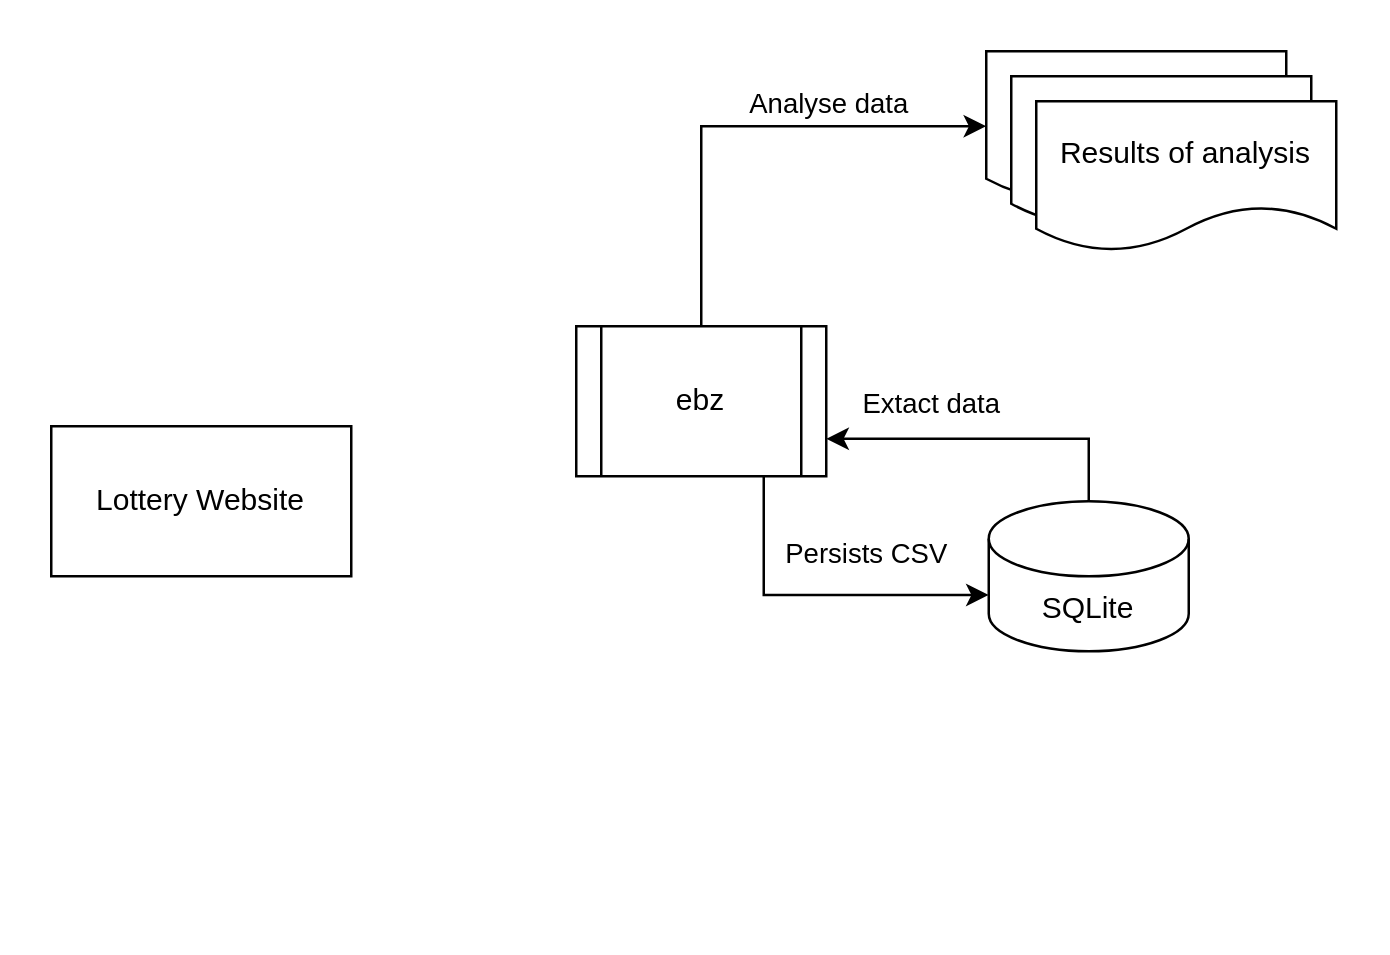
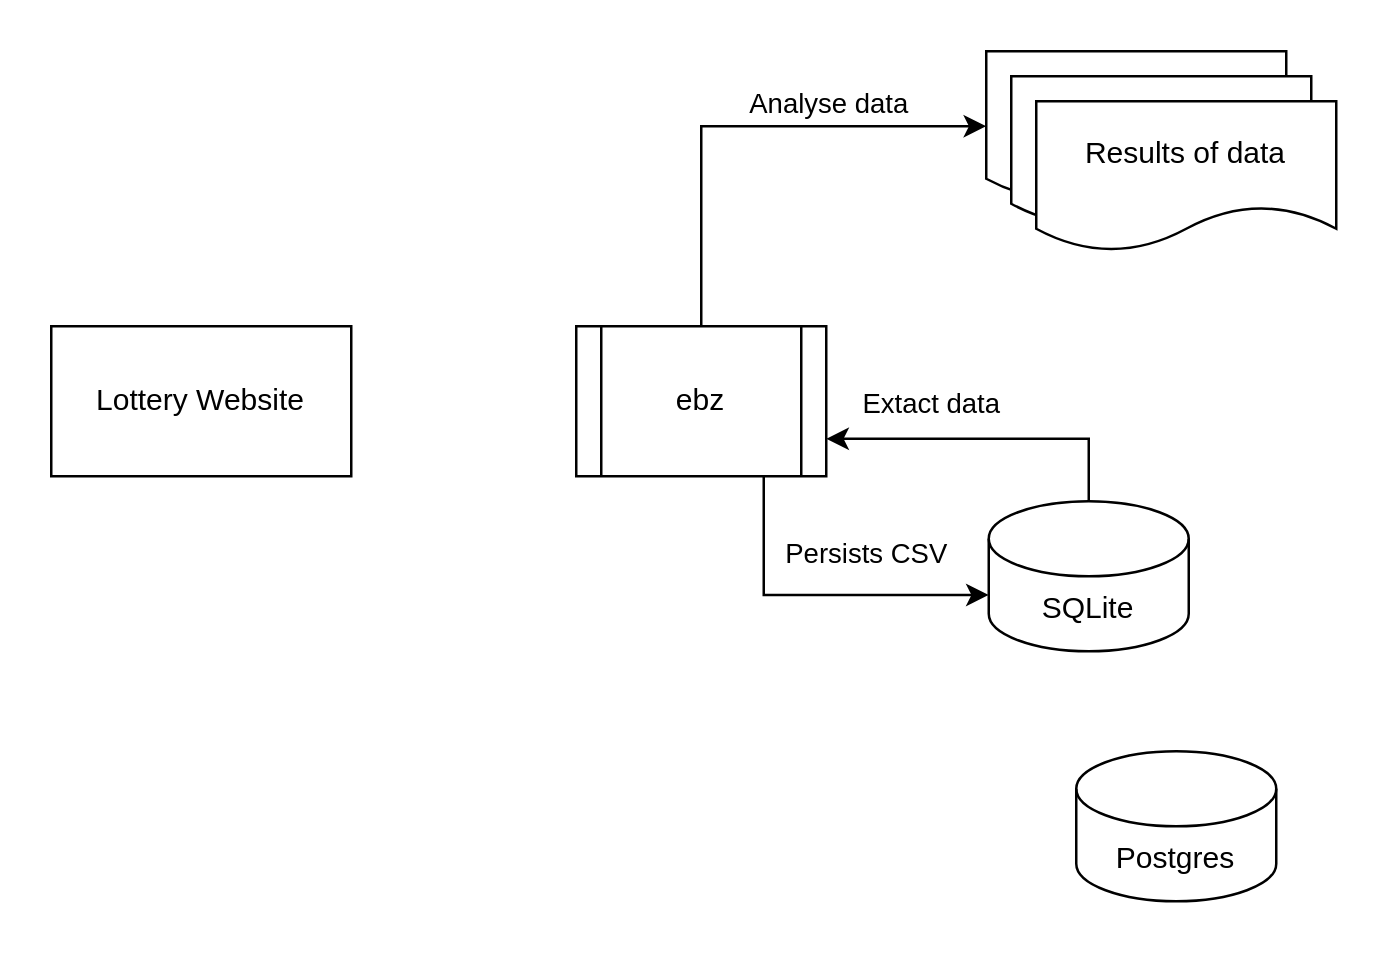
(1186, 154) -> (1186, 154)
(201, 501) -> (201, 401)
none -> (1176, 826)
